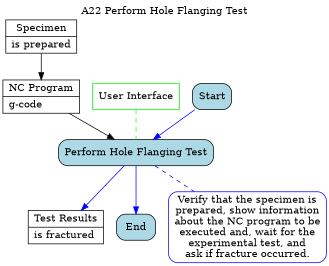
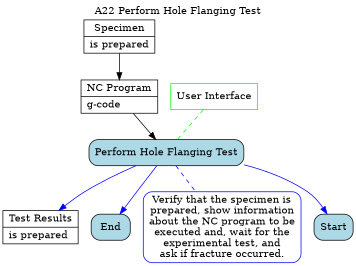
(177, 122) -> (287, 180)
(64, 235) -> (38, 235)
